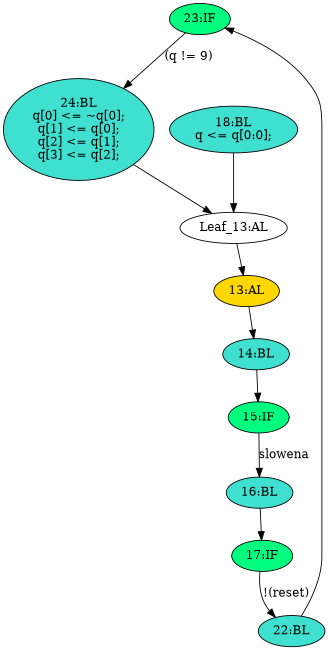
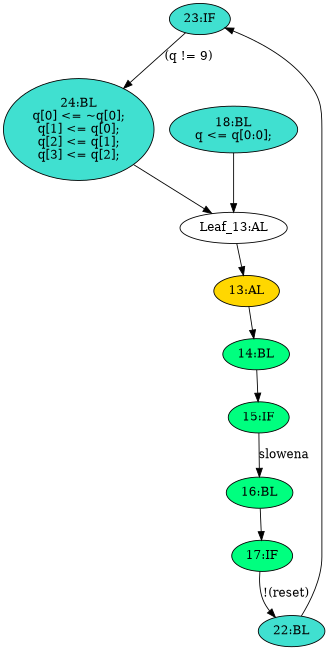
(200, 19) -> (200, 19)
(256, 354) -> (256, 354)
(260, 493) -> (260, 493)
